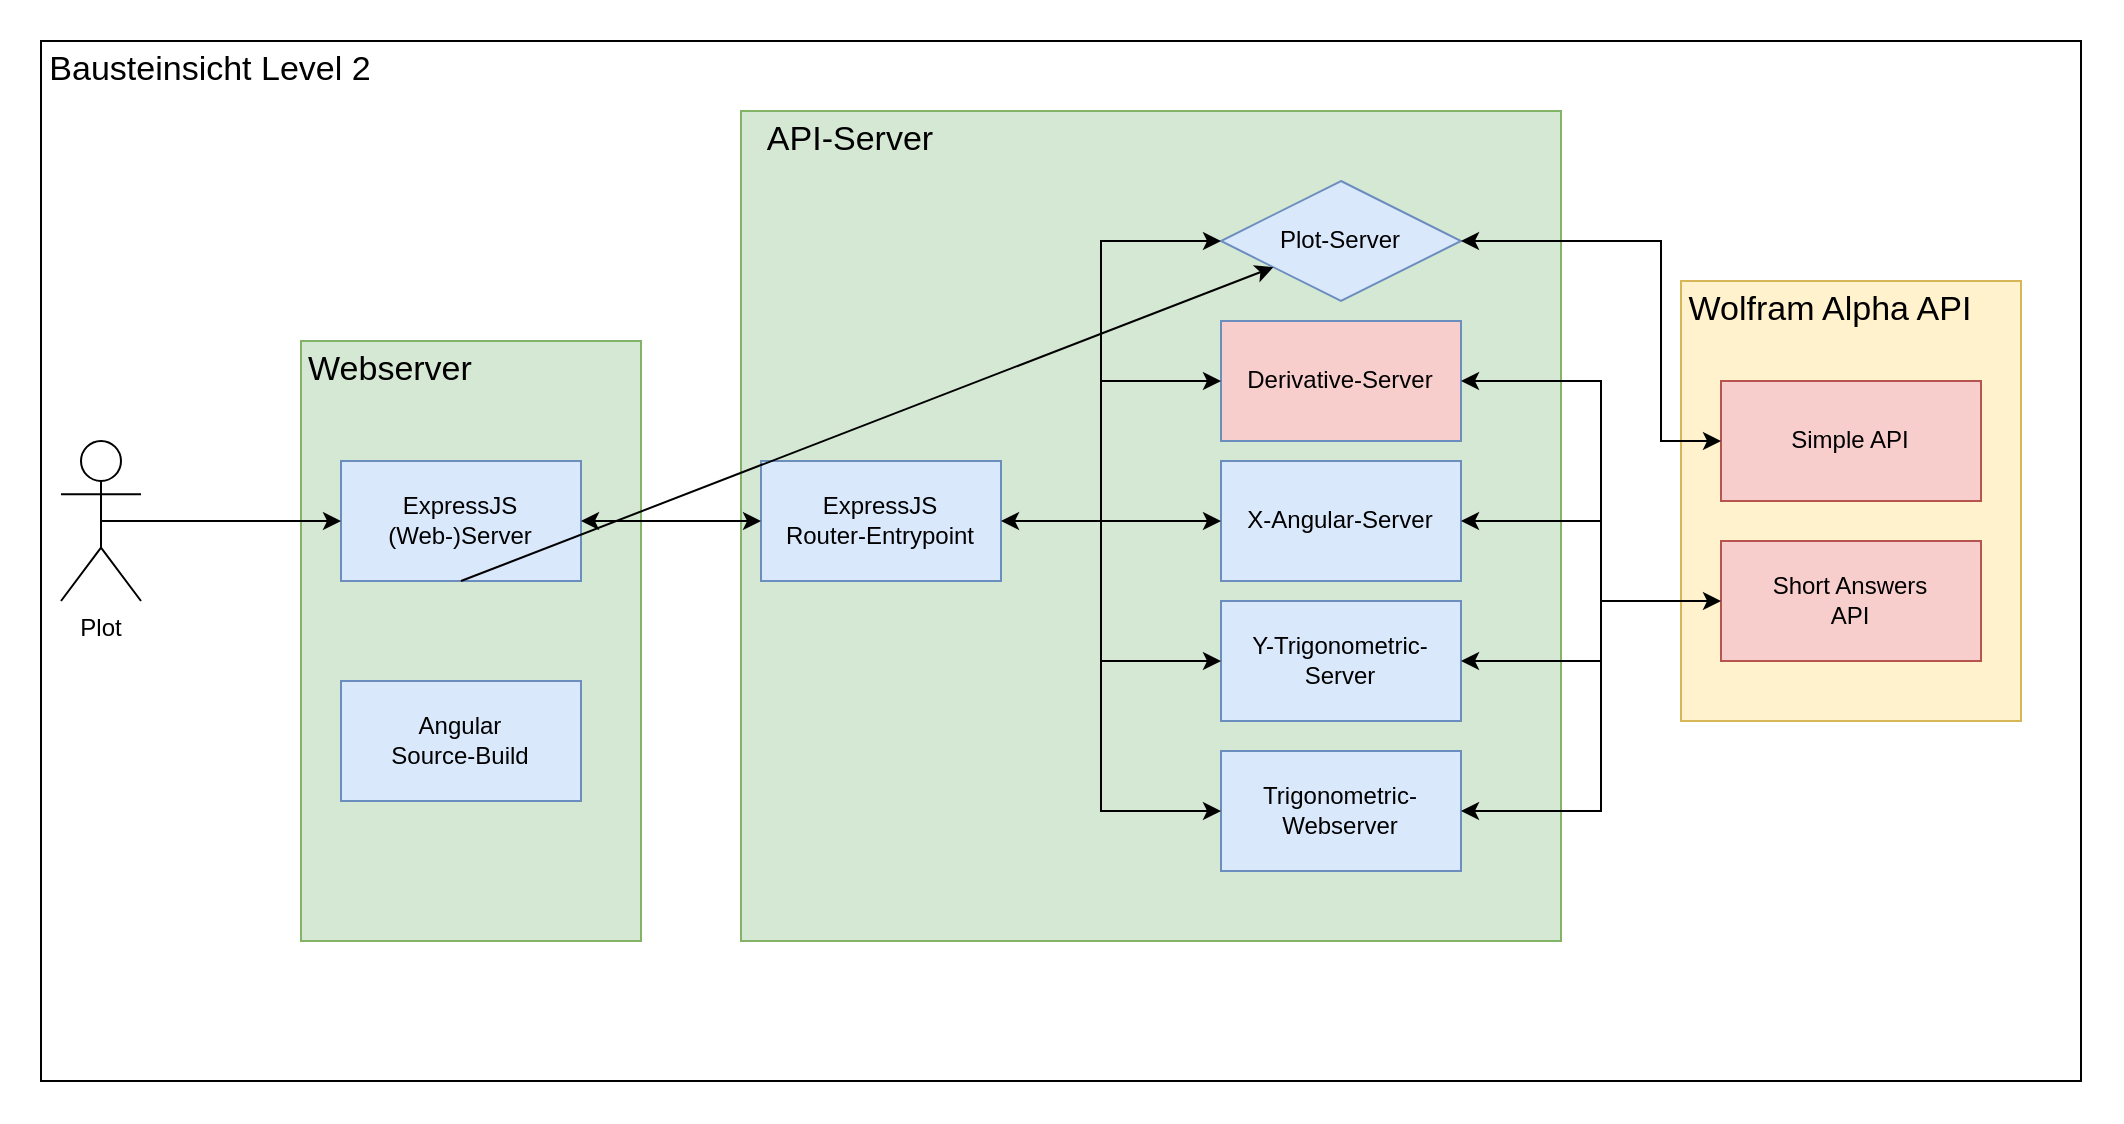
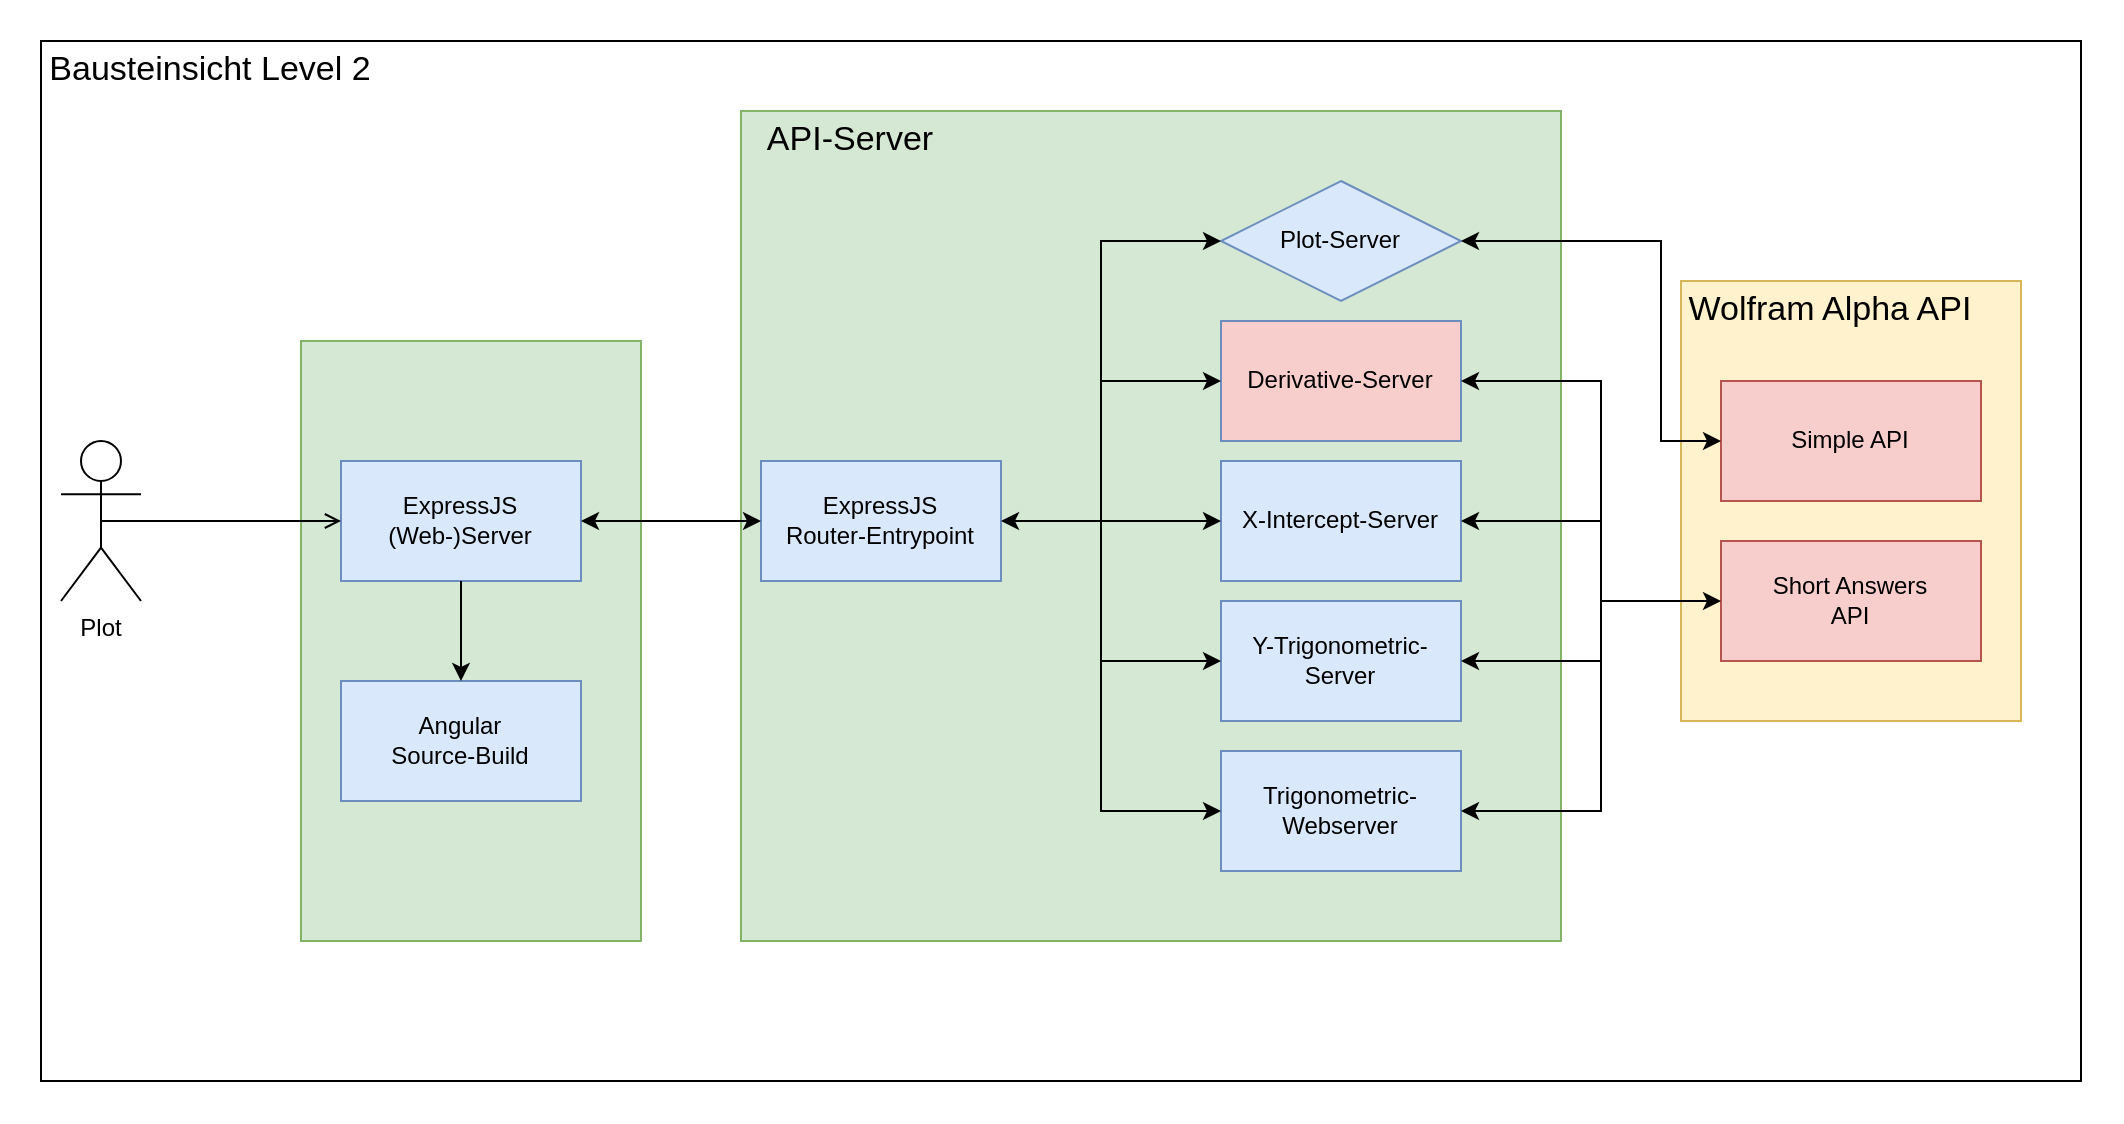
(391, 371) -> none
(942, 395) -> (461, 624)
(326, 521) -> (329, 521)
(1341, 521) -> (1341, 521)
